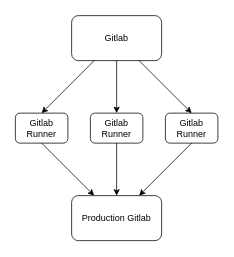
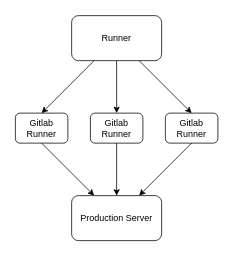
(117, 38) -> (117, 38)
(117, 218) -> (117, 218)
